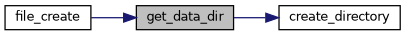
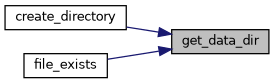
(48, 18) -> (66, 66)
(250, 18) -> (143, 30)
